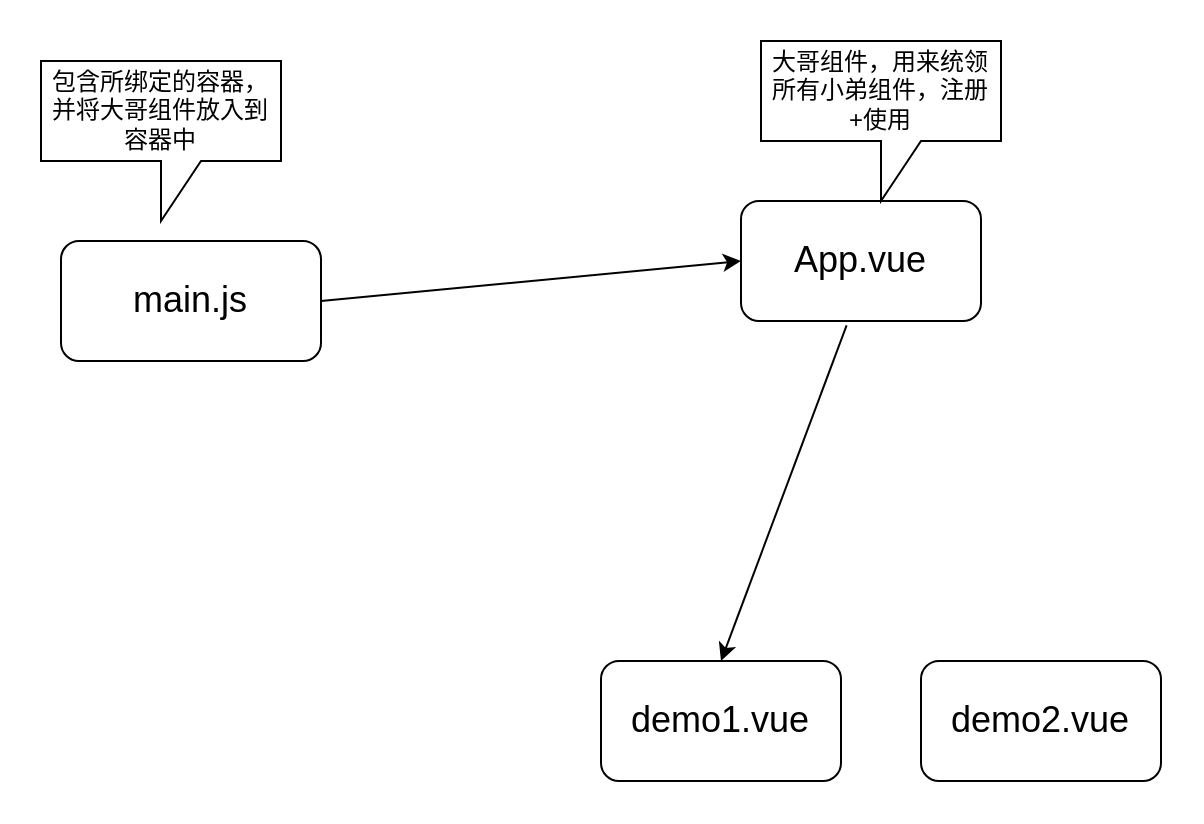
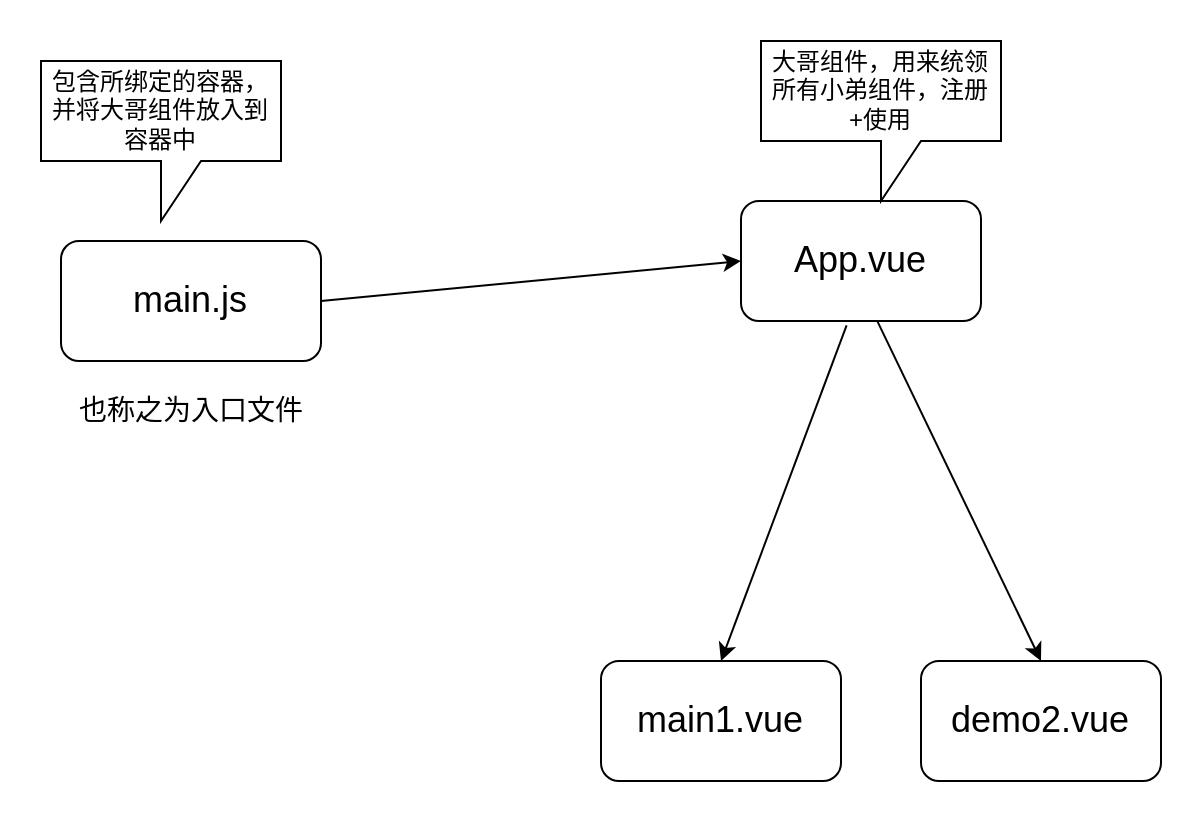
none -> (191, 411)
none -> (956, 485)
(721, 721) -> (721, 721)
